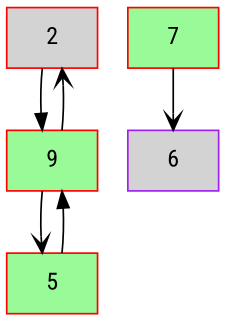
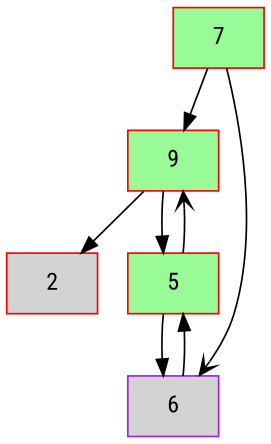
(41, 91) -> (199, 91)
(63, 108) -> (119, 216)
(41, 214) -> (162, 214)
(63, 231) -> (184, 231)
none -> (162, 336)
none -> (184, 353)
